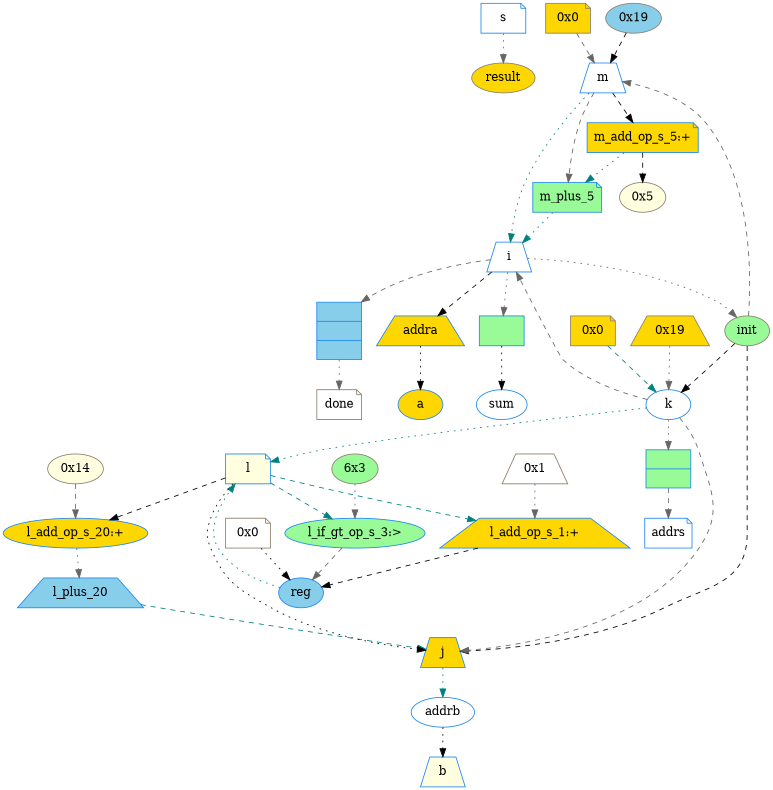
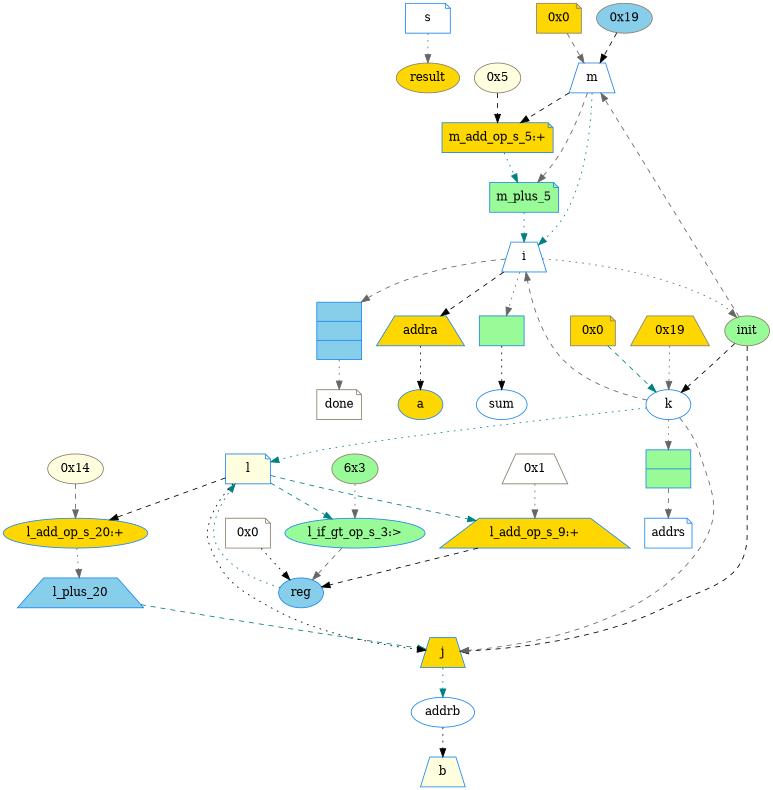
(643, 163) -> (498, 104)
(535, 533) -> (535, 533)
